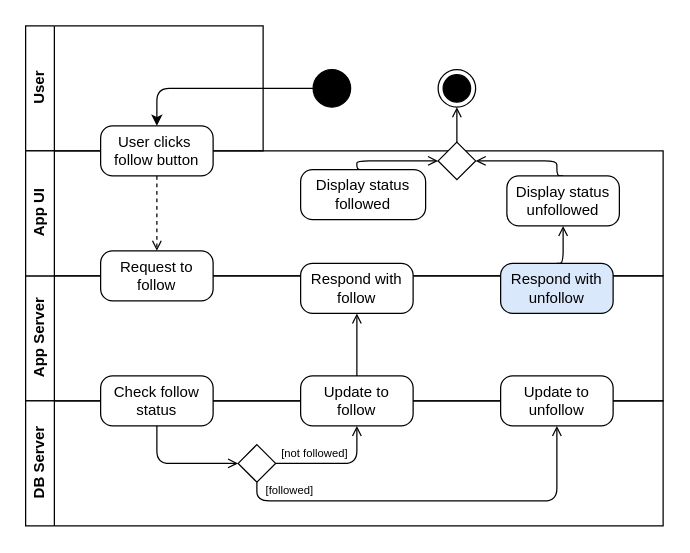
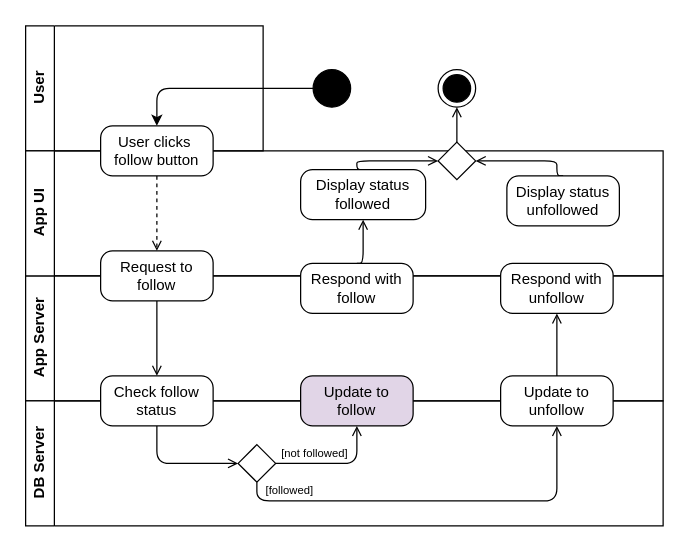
none -> (363, 244)
(563, 247) -> none
(557, 288) -> (557, 288)
none -> (157, 337)
(357, 346) -> none
none -> (557, 346)
(357, 401) -> (357, 401)
